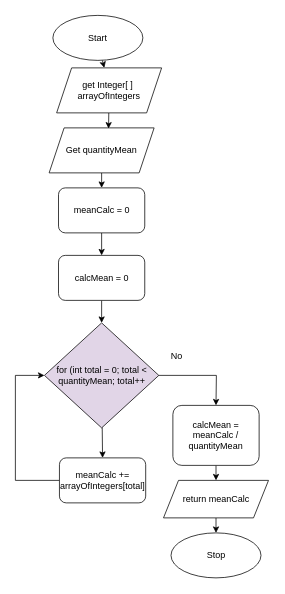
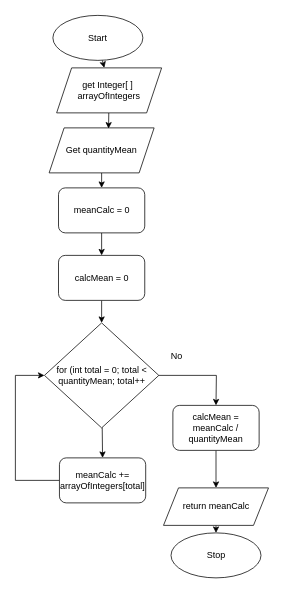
(102, 375) -> (102, 375)
(216, 435) -> (216, 428)
(216, 499) -> (216, 507)
